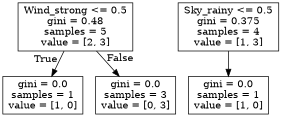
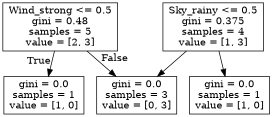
none -> (175, 61)
